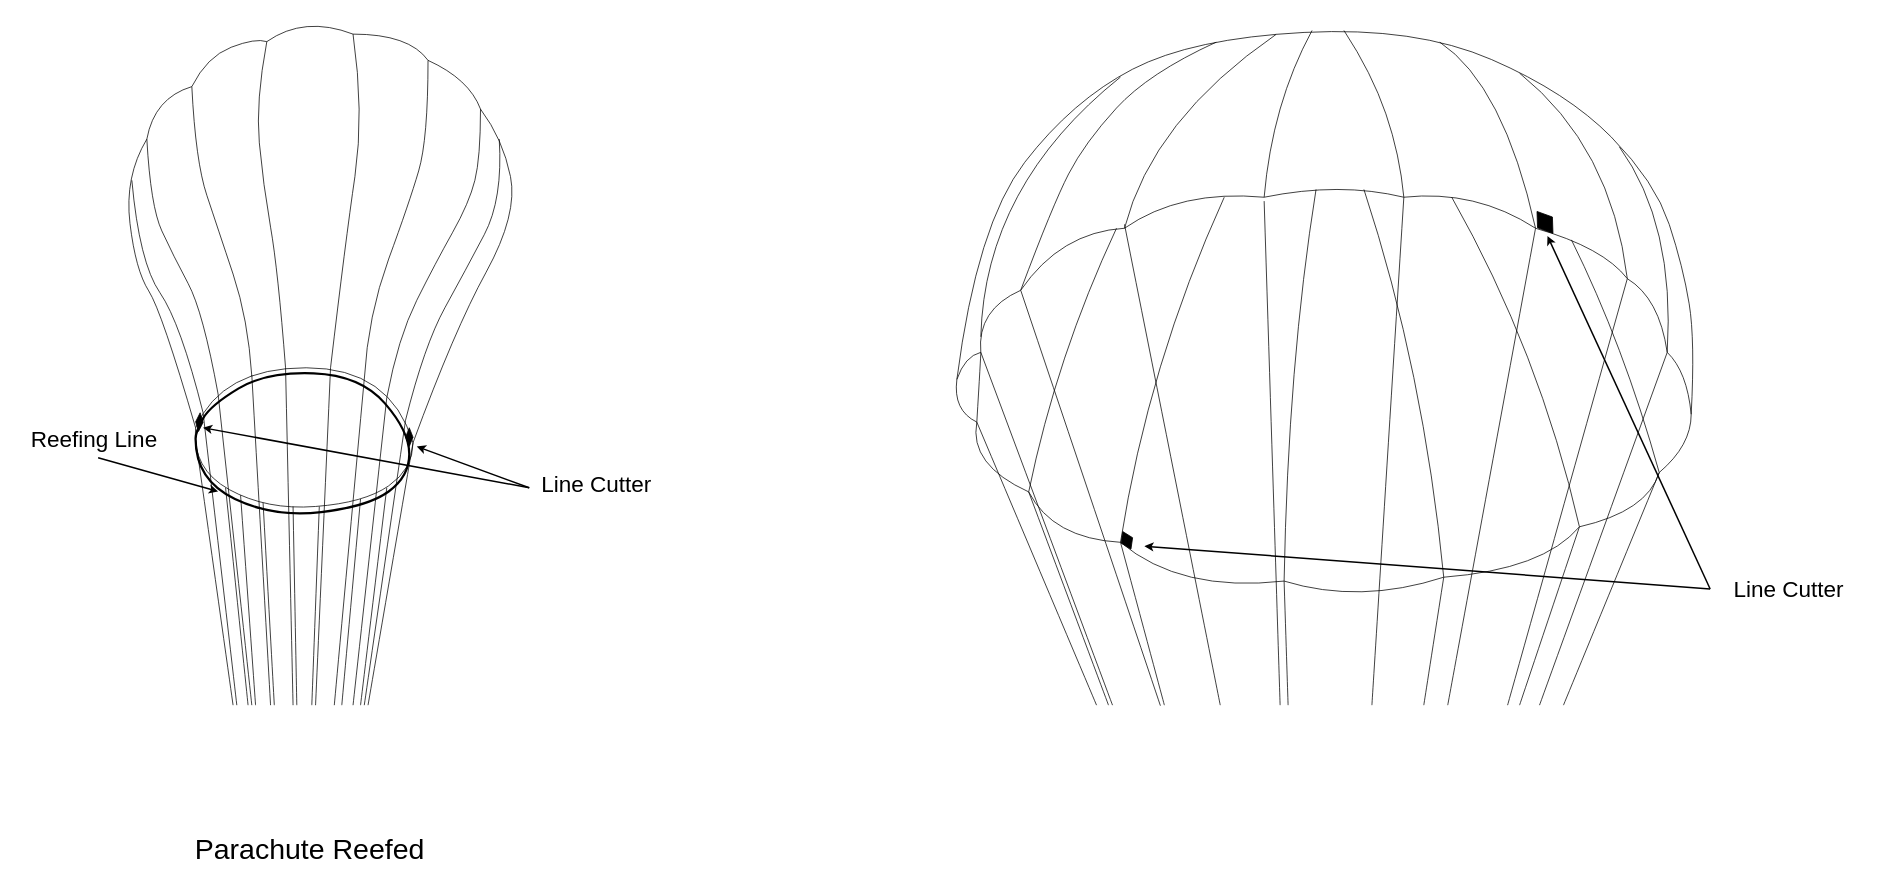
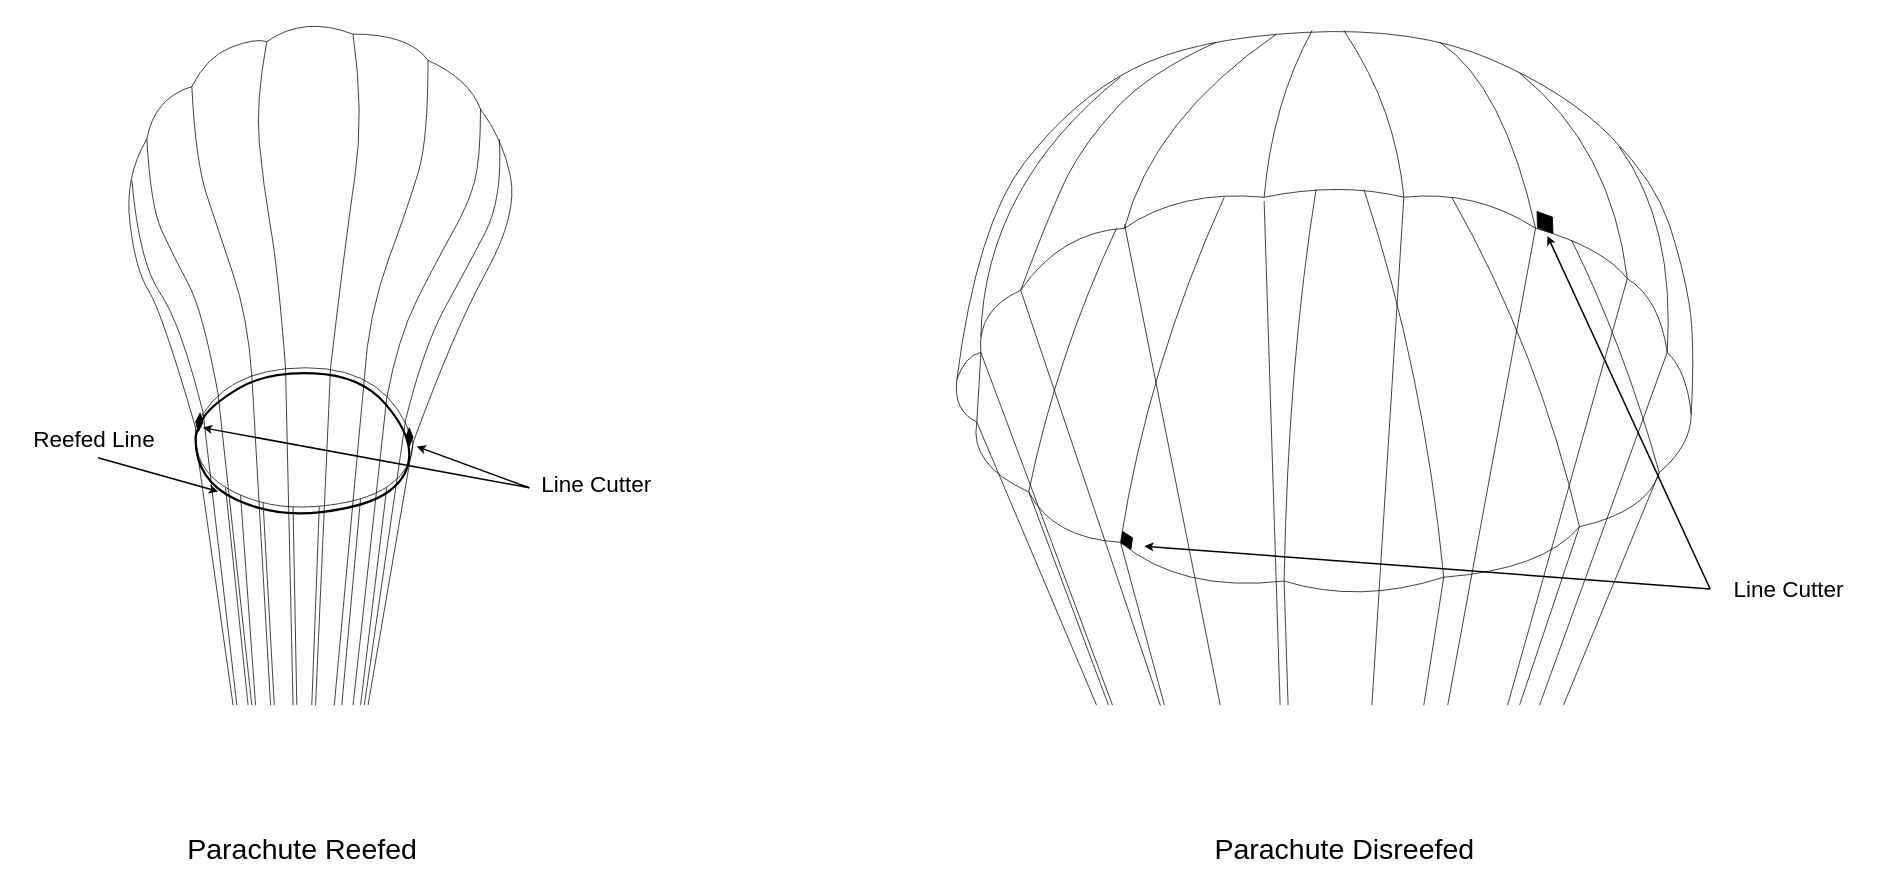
(94, 439) -> (94, 439)
(310, 850) -> (302, 850)
none -> (1345, 850)
